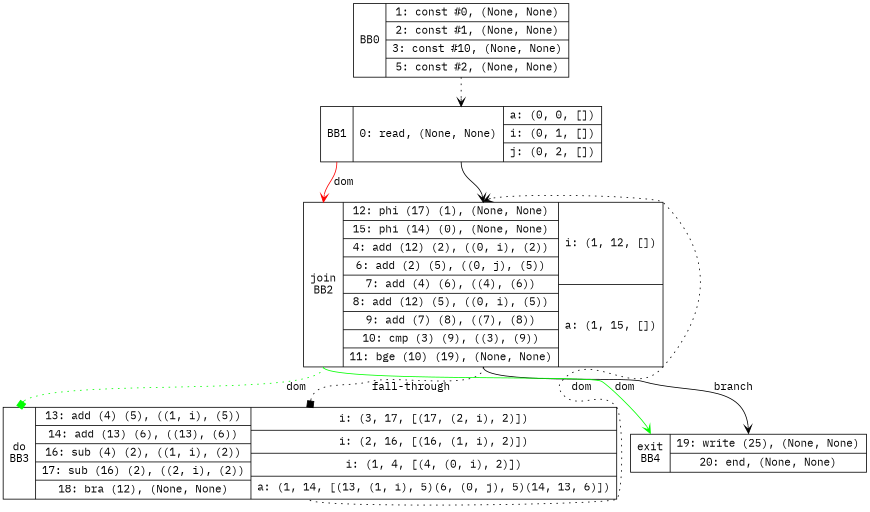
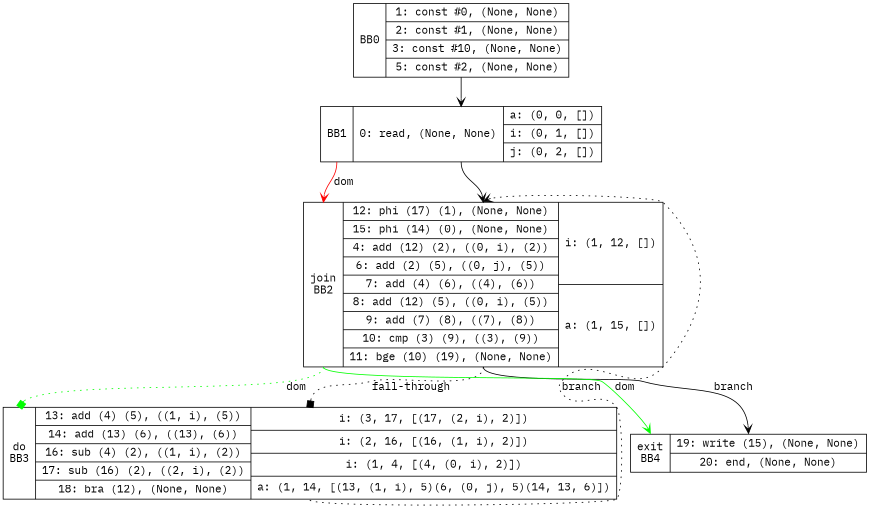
(461, 88) -> (461, 88)
(581, 387) -> (581, 387)
(768, 443) -> (768, 443)
